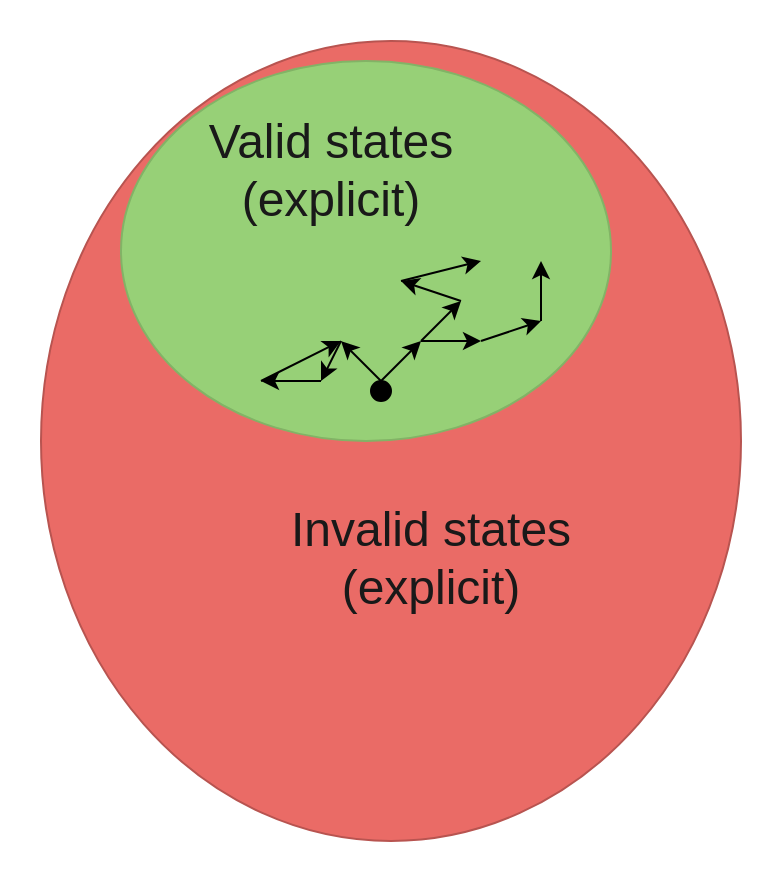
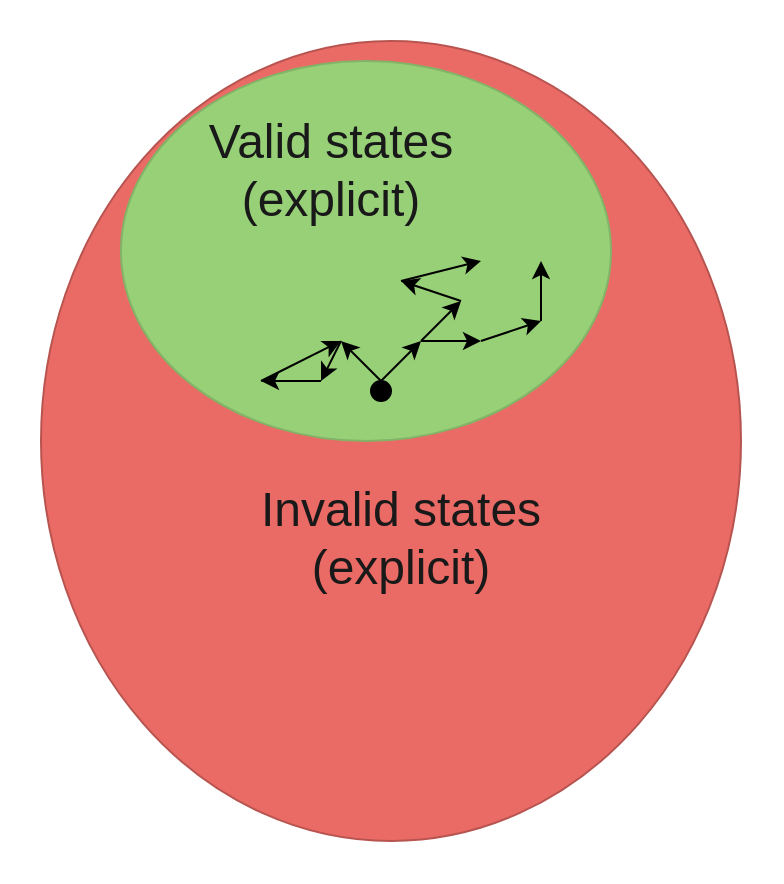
(431, 559) -> (401, 539)
